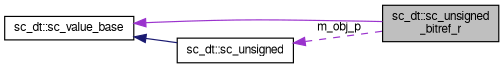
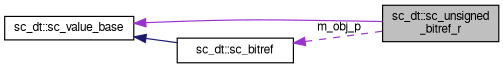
(235, 50) -> (235, 50)
